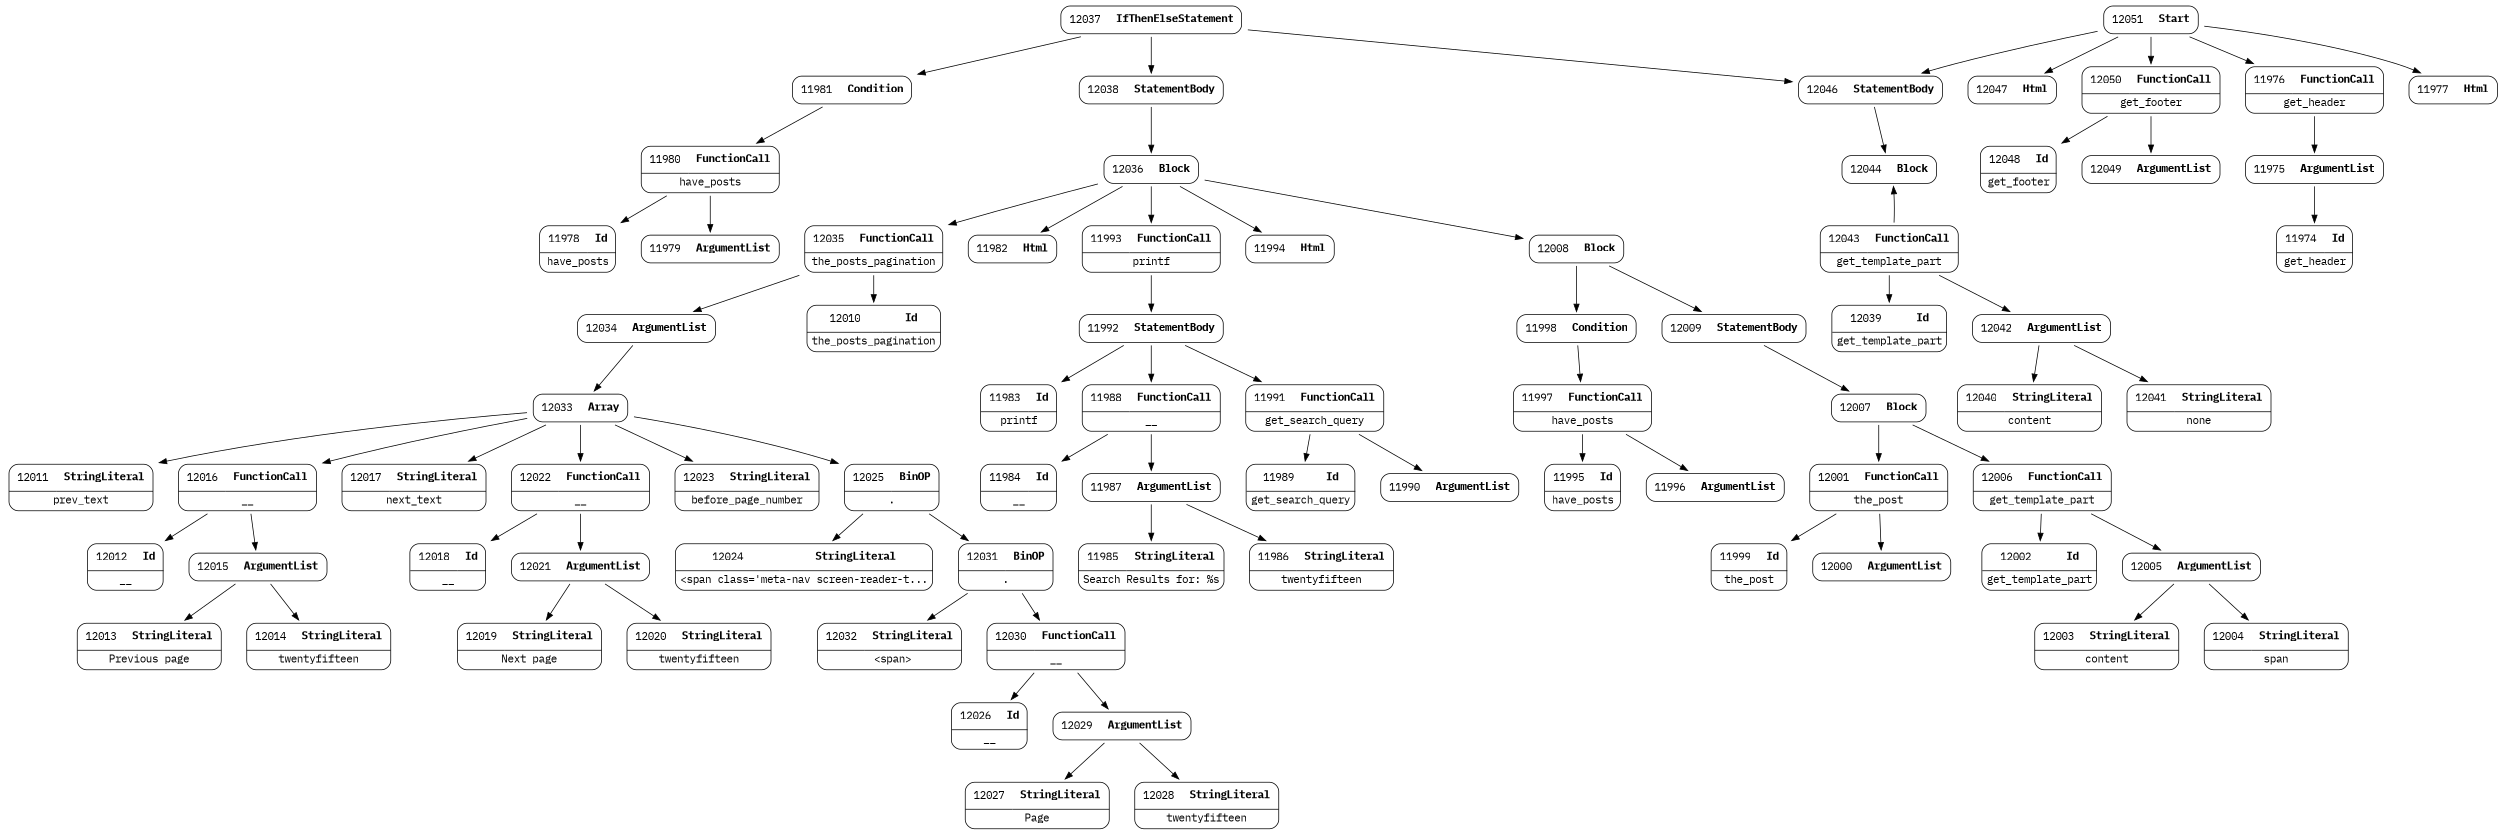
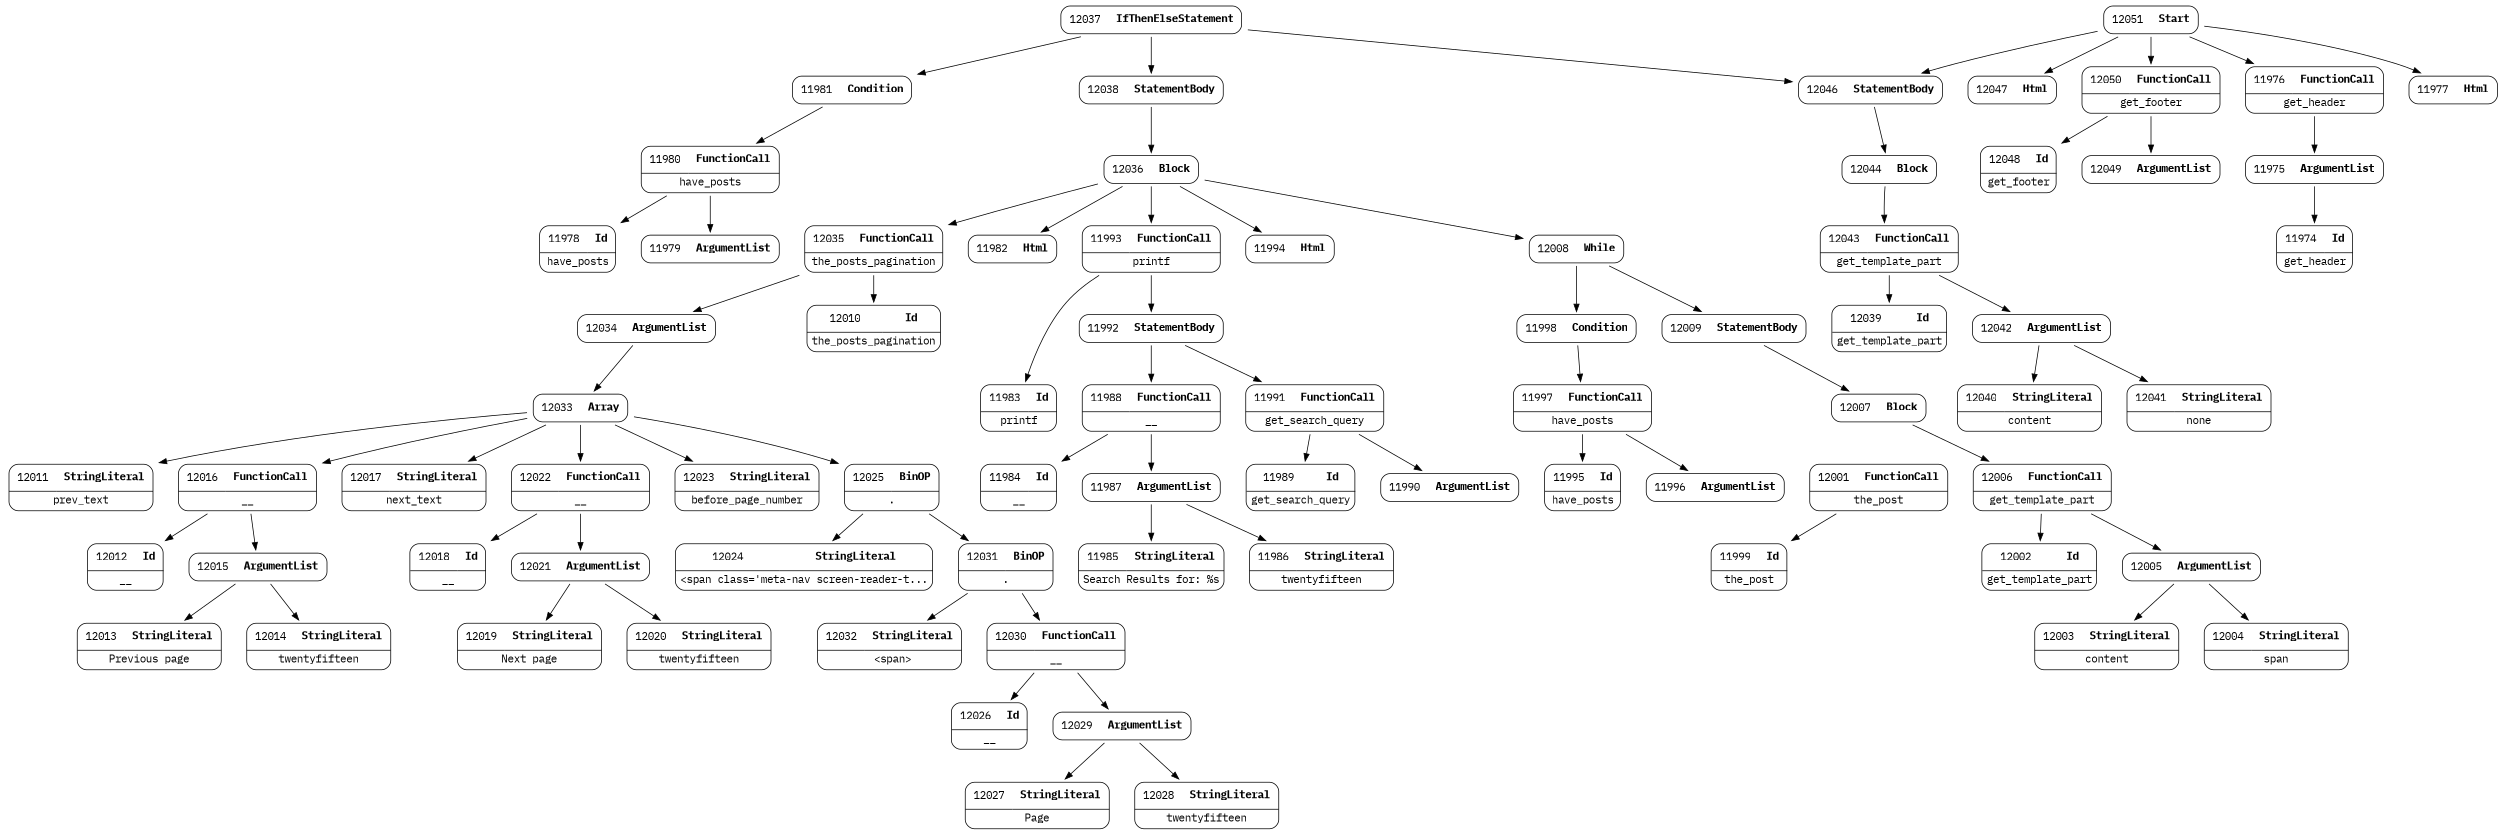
(1894, 208) -> (1884, 201)
(1600, 248) -> (1600, 248)
(1096, 362) -> (1055, 318)
(1879, 439) -> none
(1882, 567) -> none
